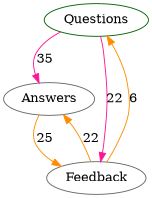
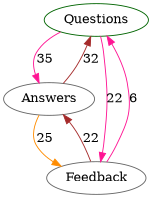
none -> (77, 65)
(129, 104) -> (129, 104)
(82, 141) -> (82, 141)
